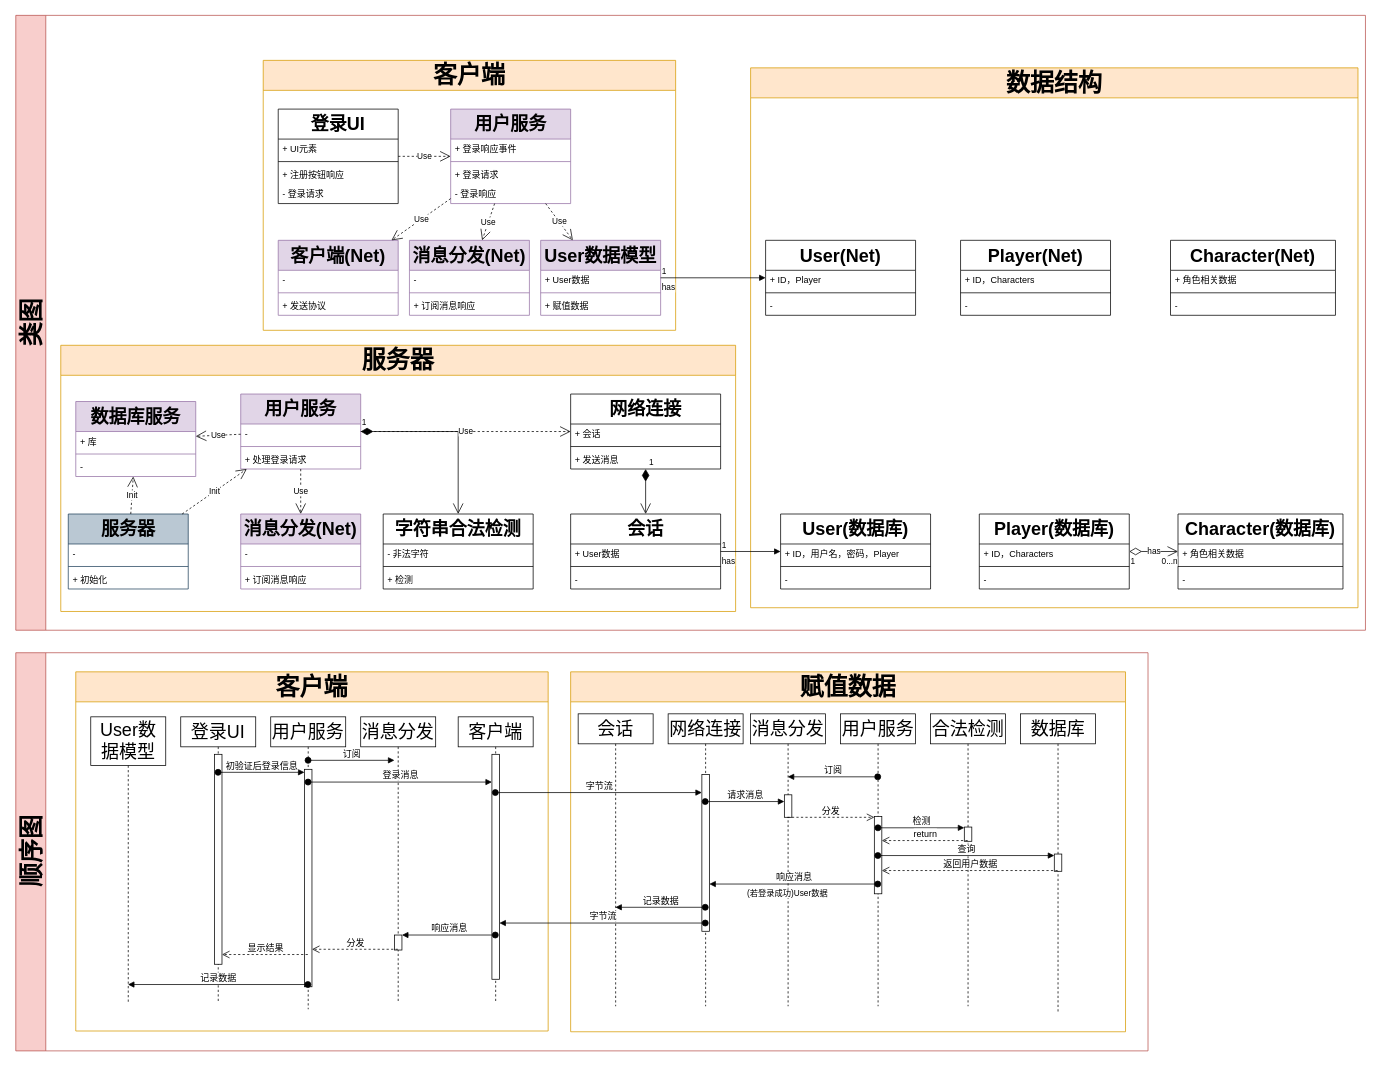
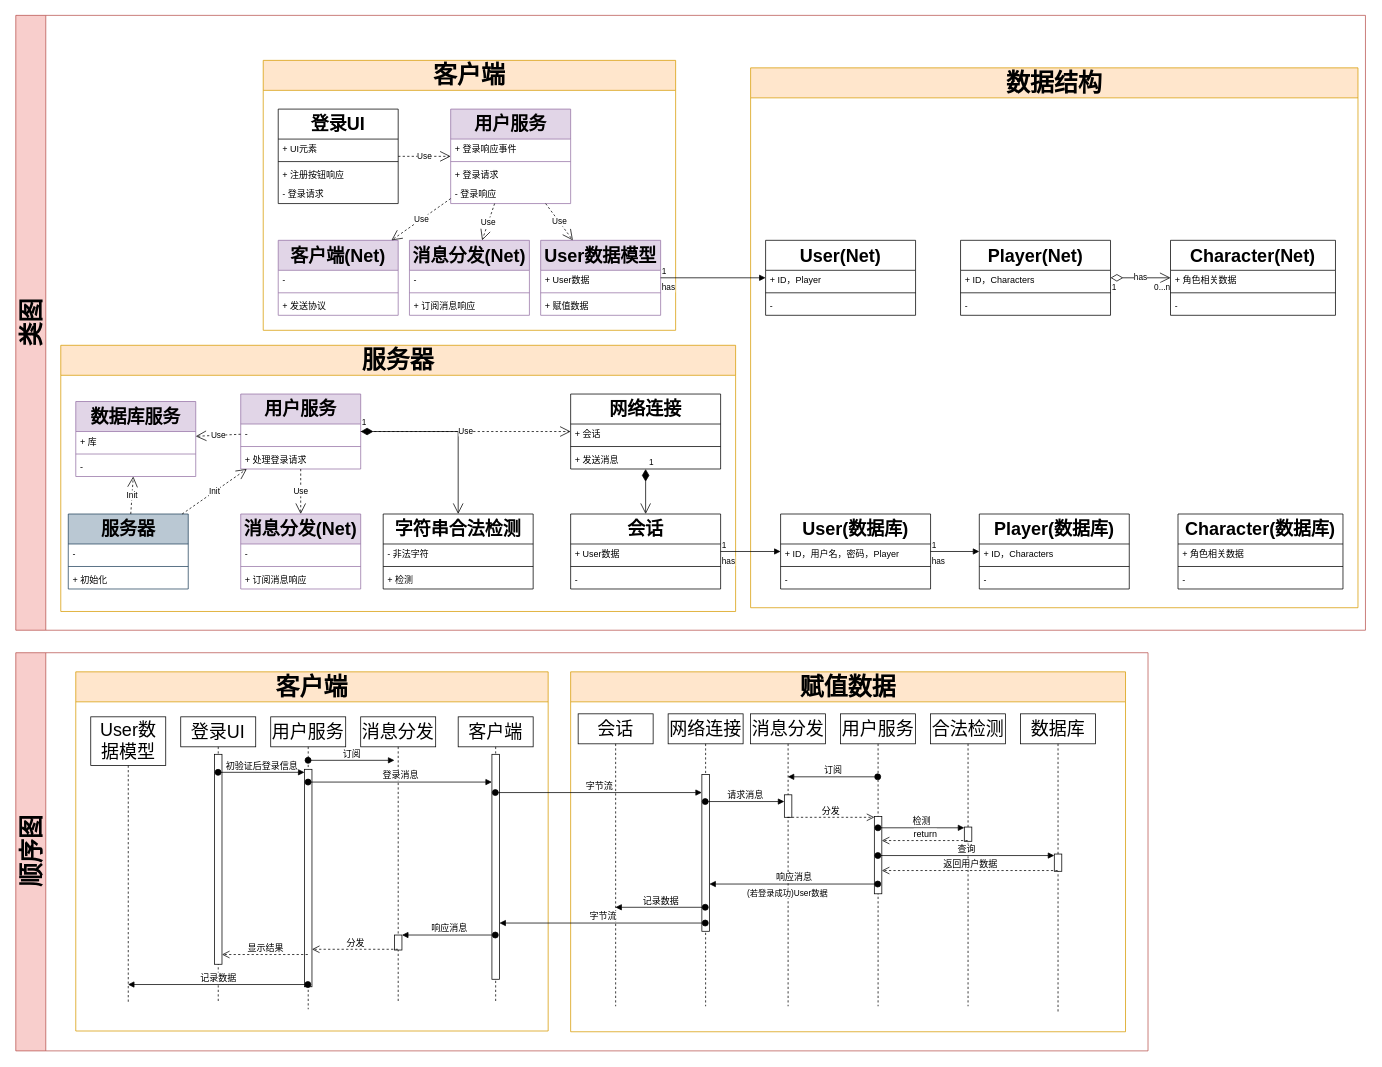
none -> (1145, 278)
none -> (953, 552)
(1158, 552) -> none
